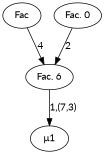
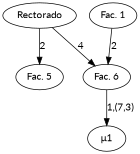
(22, 16) -> (40, 16)
(78, 16) -> (113, 16)
none -> (40, 77)
